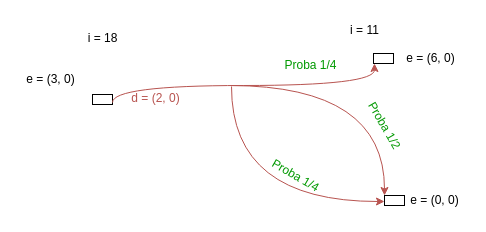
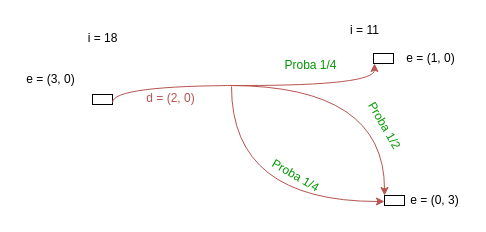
(431, 59) -> (431, 59)
(156, 99) -> (171, 99)
(435, 201) -> (435, 201)
